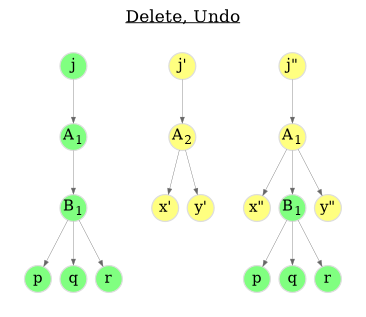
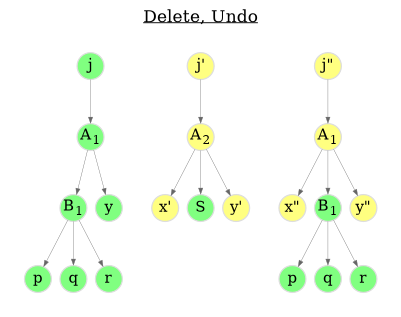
none -> (109, 208)
none -> (201, 208)
